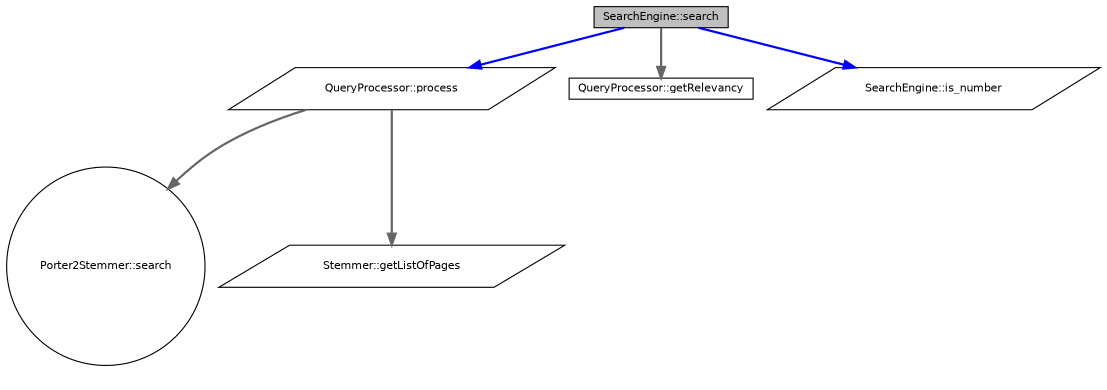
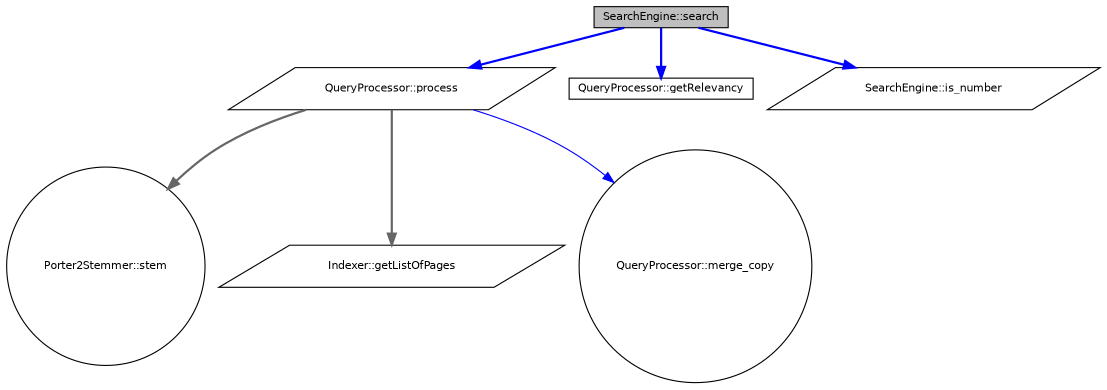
(661, 47) -> (661, 47)
(106, 266) -> (106, 266)
(392, 266) -> (392, 266)
none -> (695, 266)
